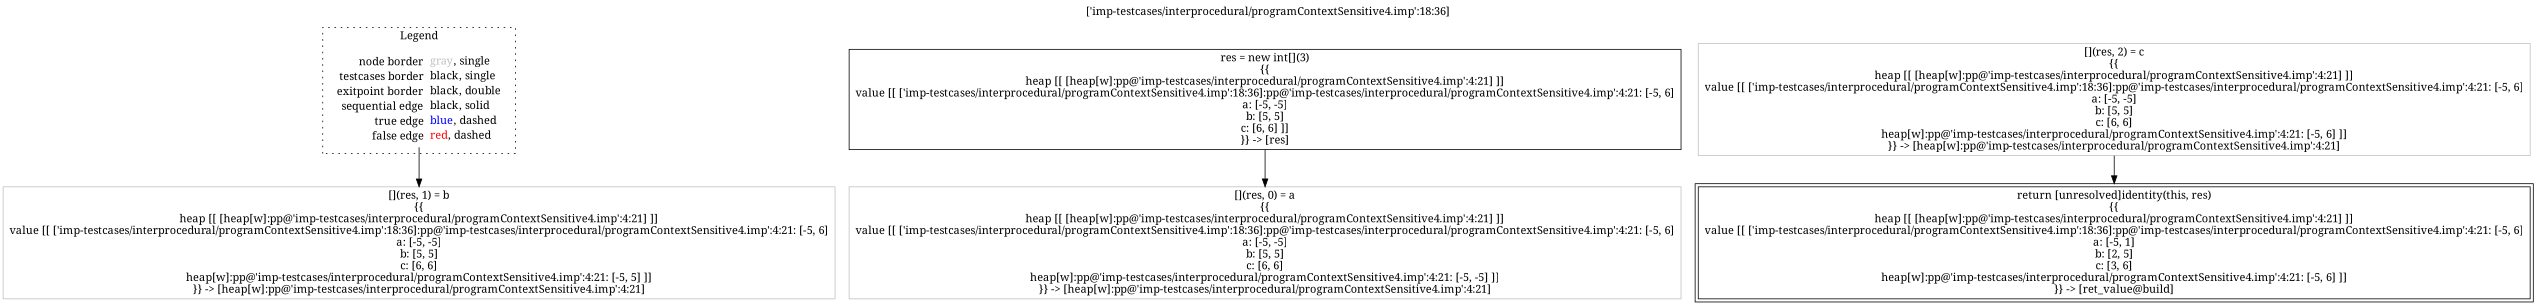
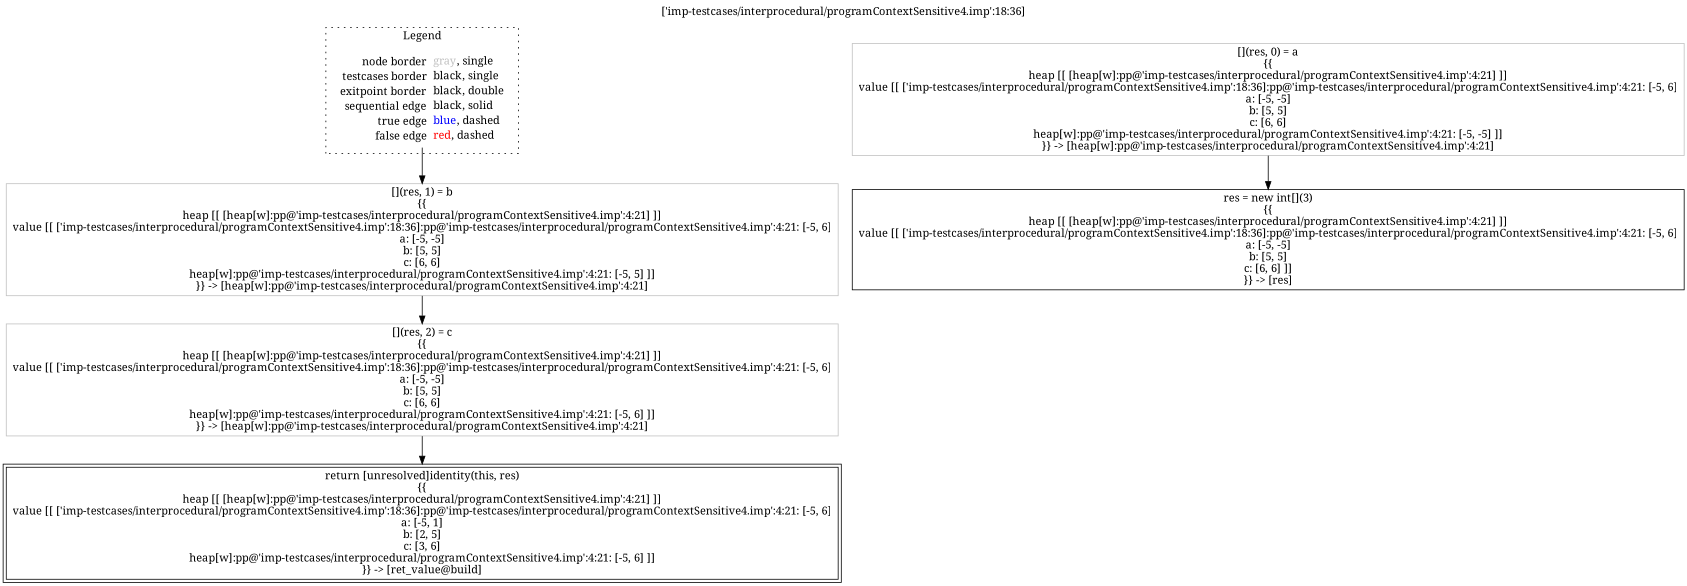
(1265, 164) -> (1268, 169)
none -> (422, 306)
